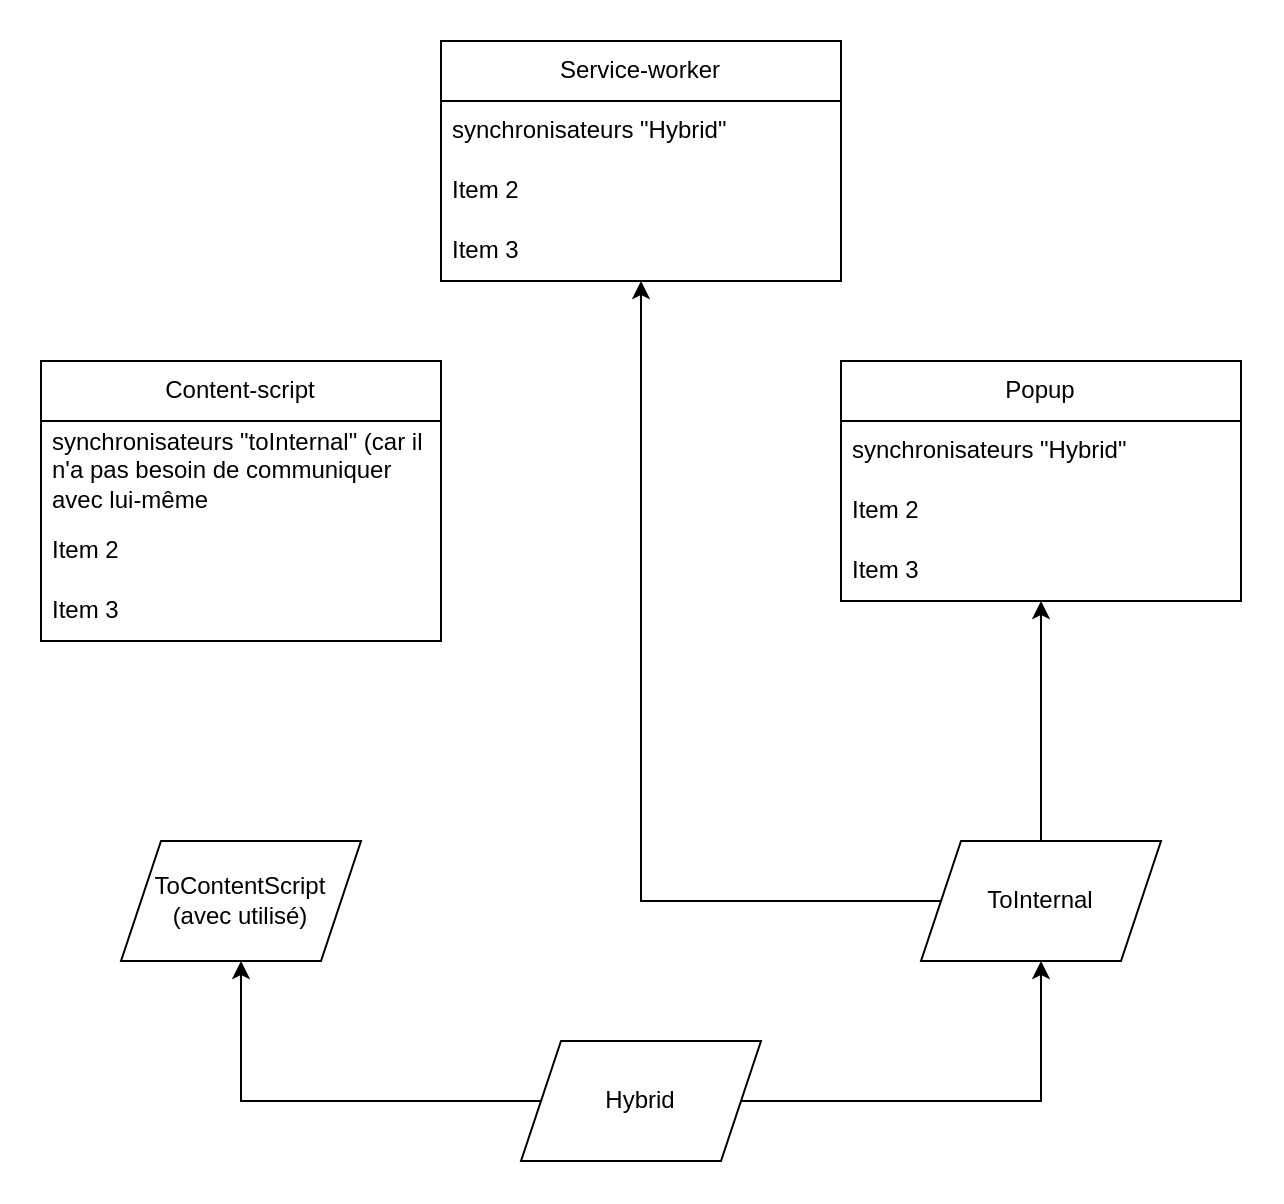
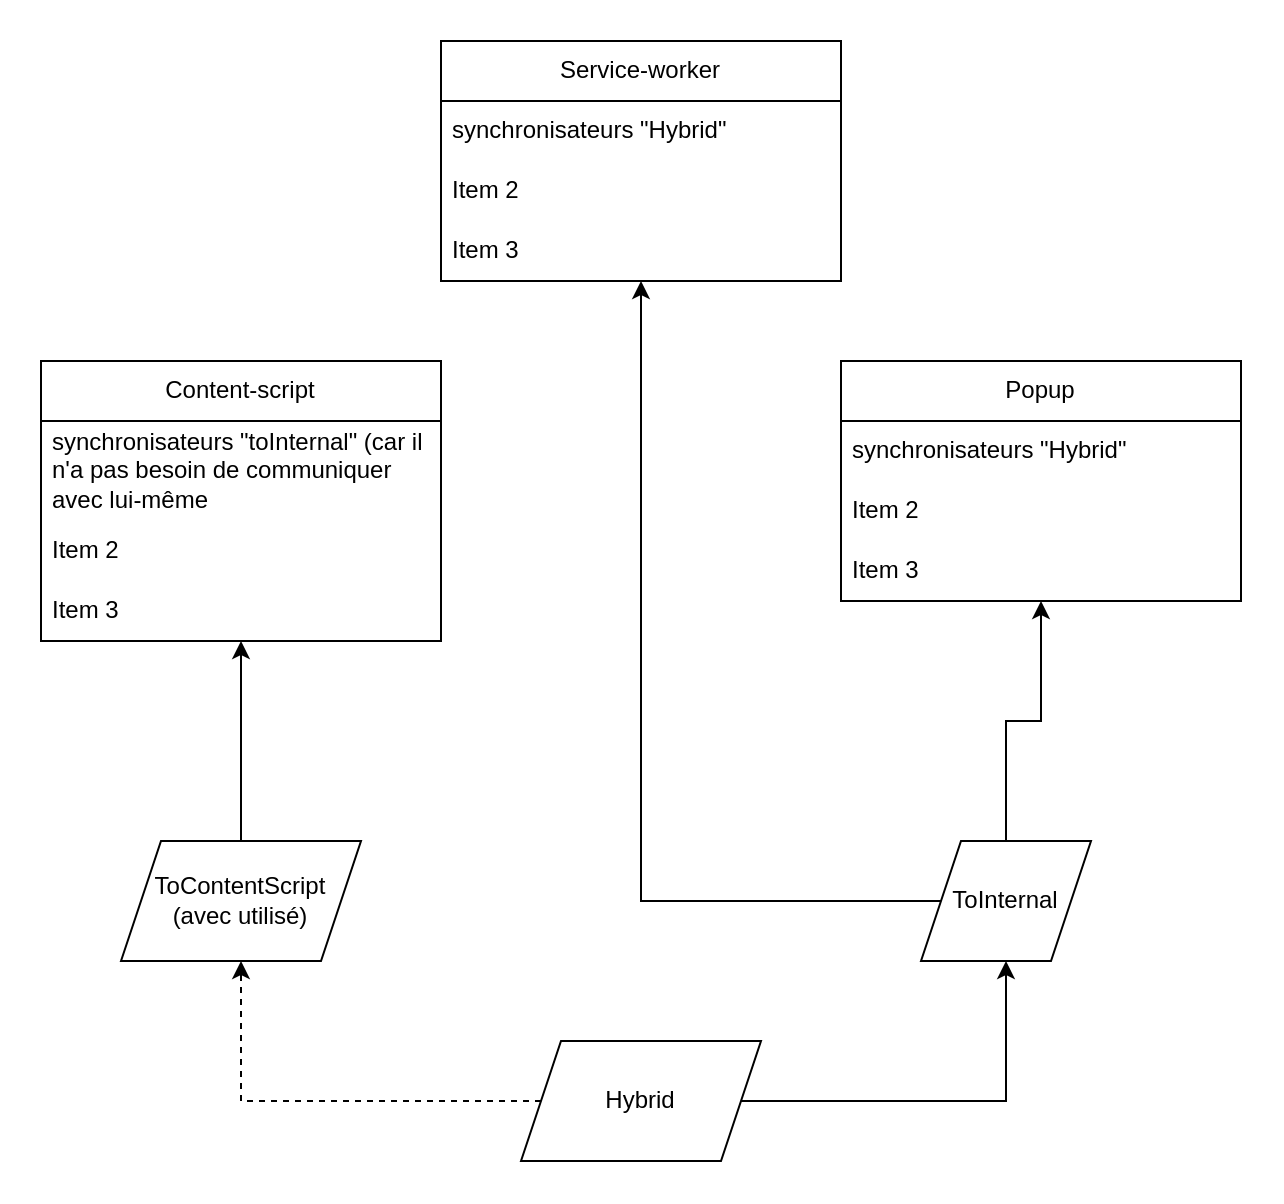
none -> (241, 748)
(1041, 901) -> (1006, 901)
(328, 1101) -> (328, 1101)
